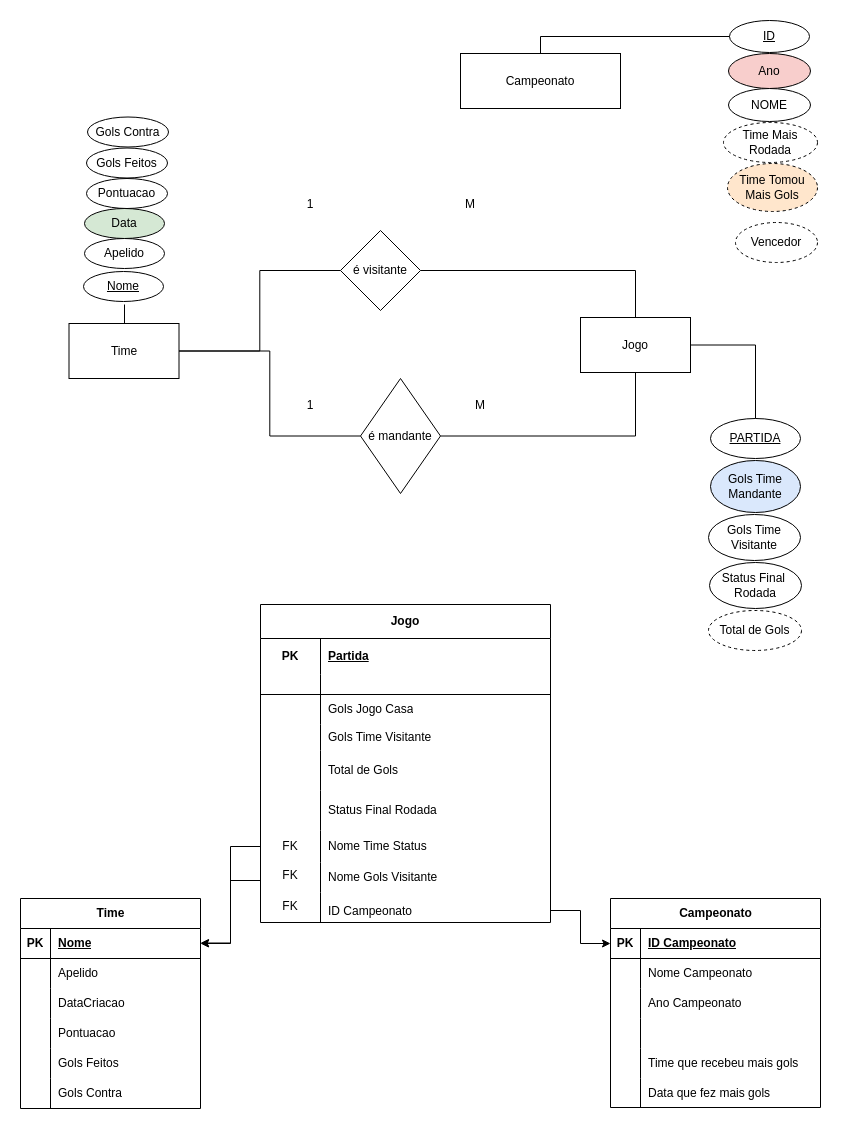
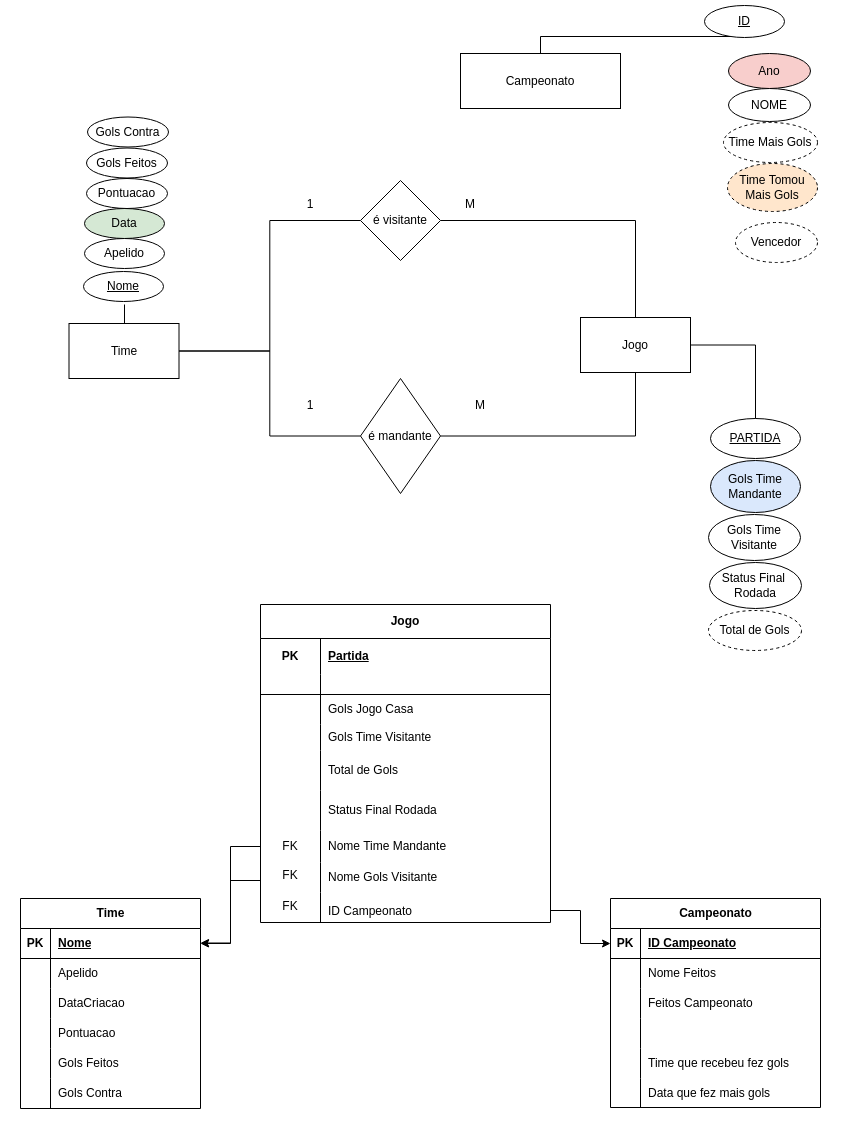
(770, 37) -> (745, 22)
(771, 143) -> (771, 143)
(381, 271) -> (401, 221)
(378, 847) -> (384, 847)
(697, 974) -> (682, 974)
(694, 1004) -> (703, 1004)
(725, 1064) -> (723, 1064)
